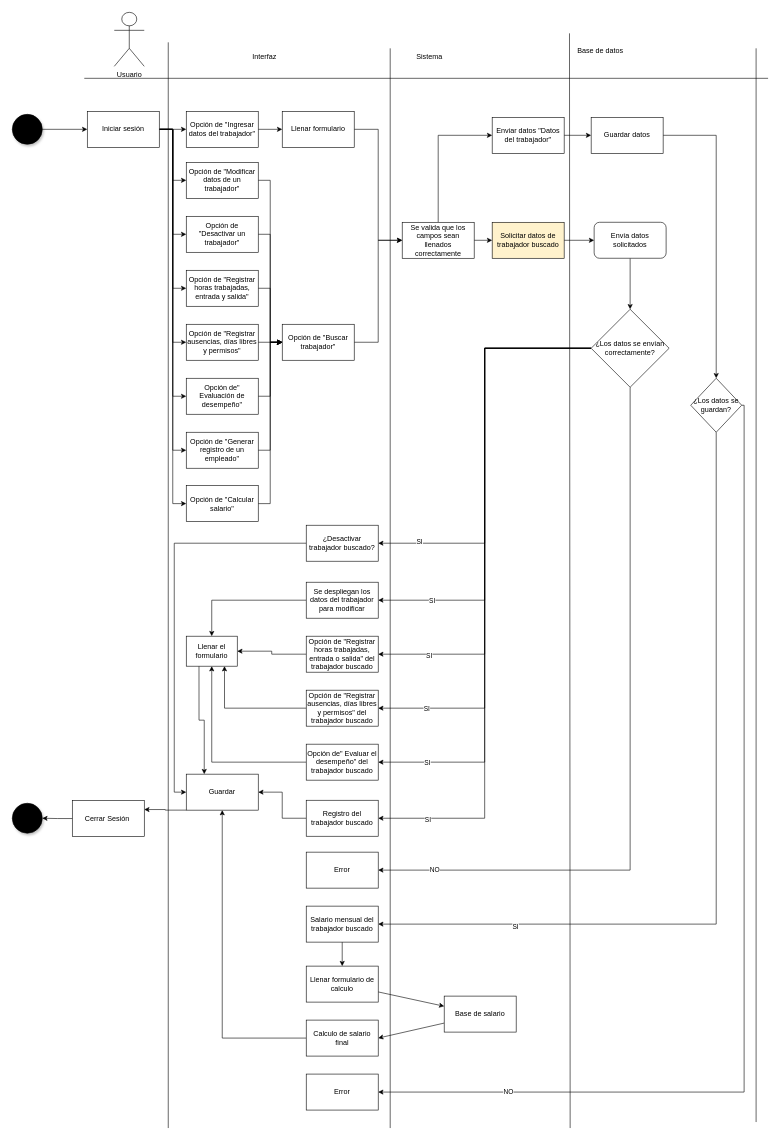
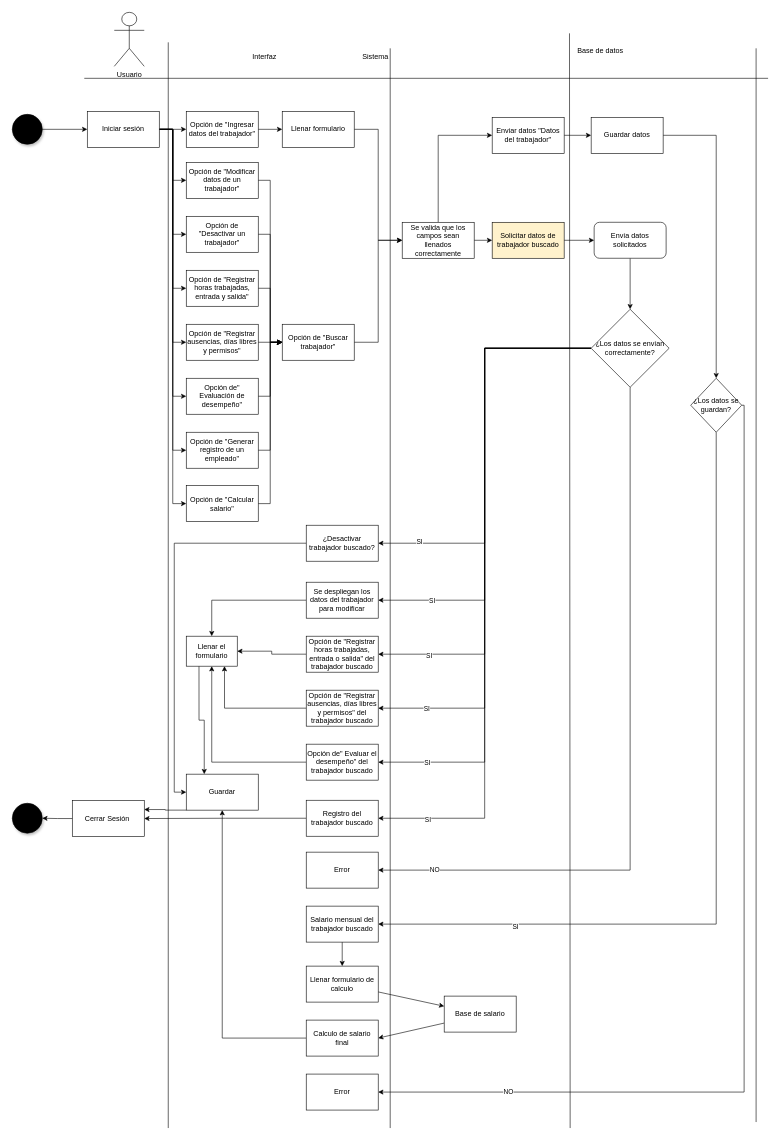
(429, 57) -> (375, 57)
(263, 792) -> (174, 819)
